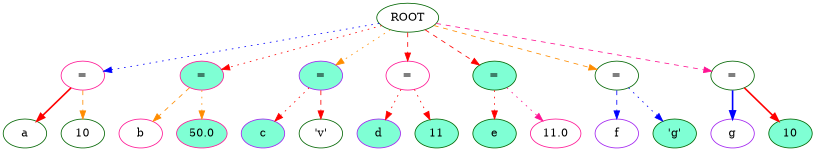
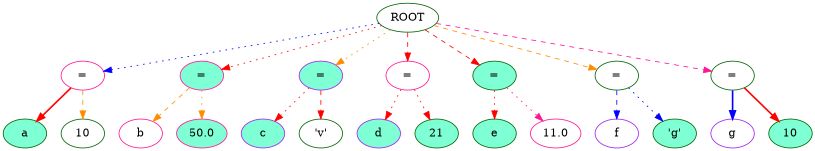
(25, 133) -> (25, 133)
(437, 133) -> (437, 133)
